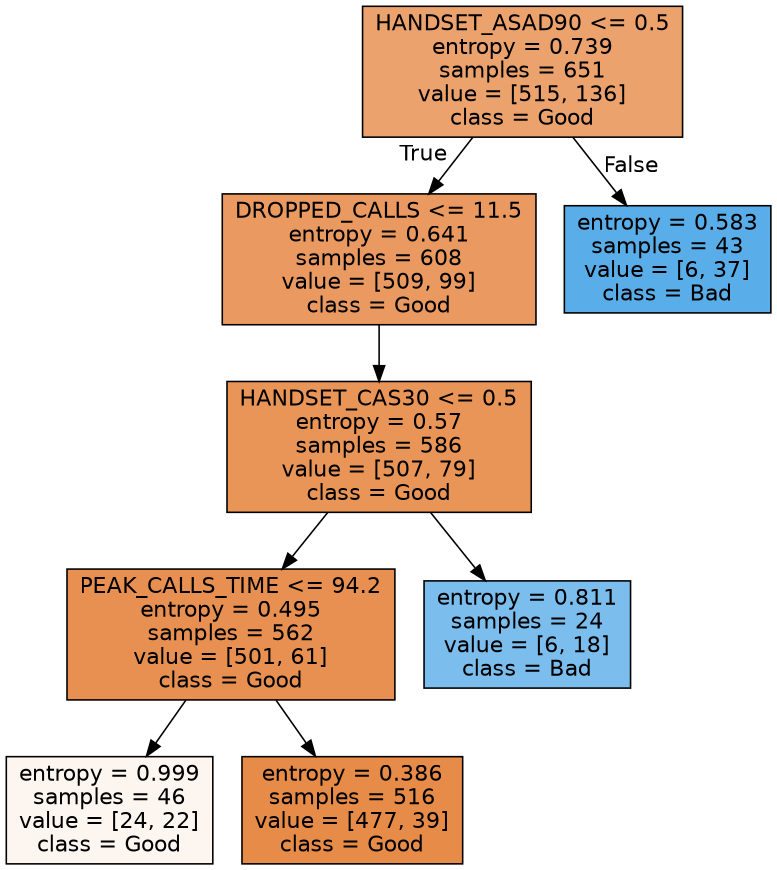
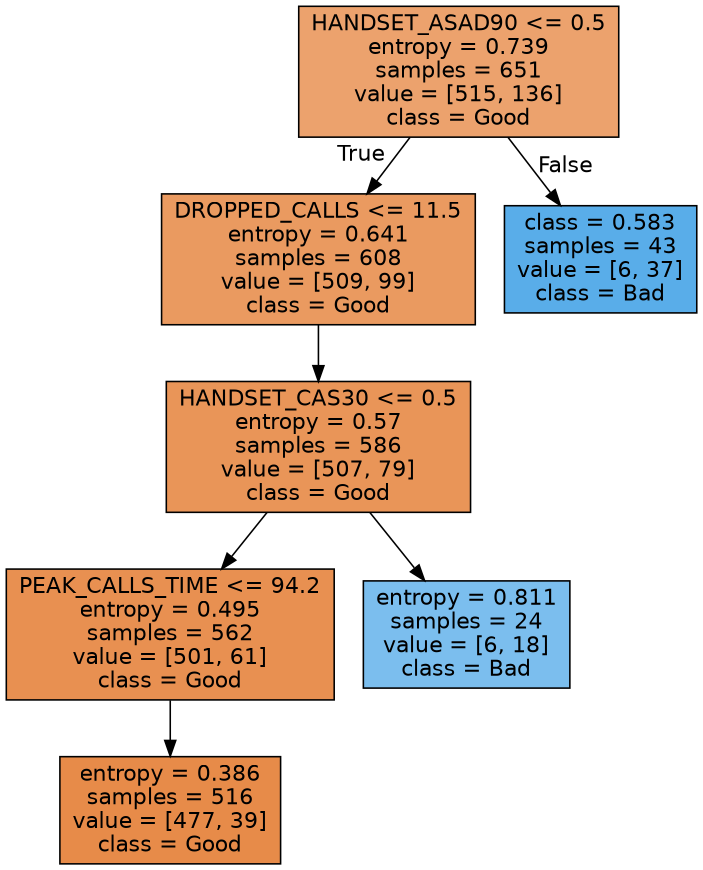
(668, 259) -> (601, 259)
(110, 810) -> none
